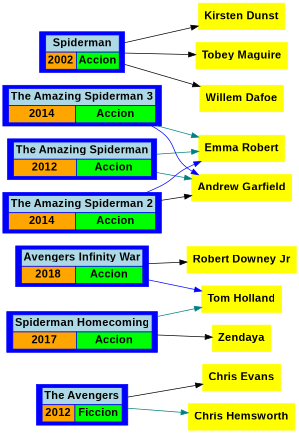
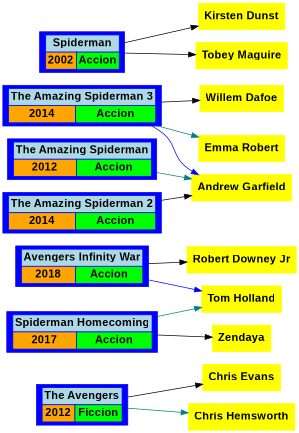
(159, 74) -> (177, 101)
(171, 153) -> none
(171, 180) -> none
